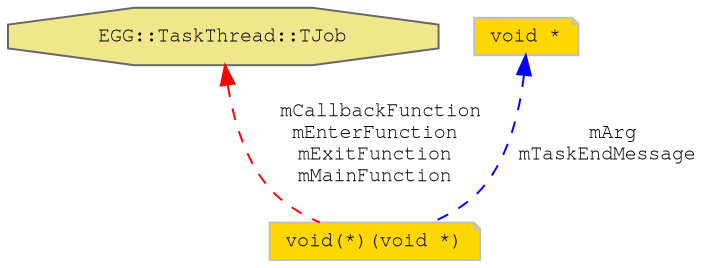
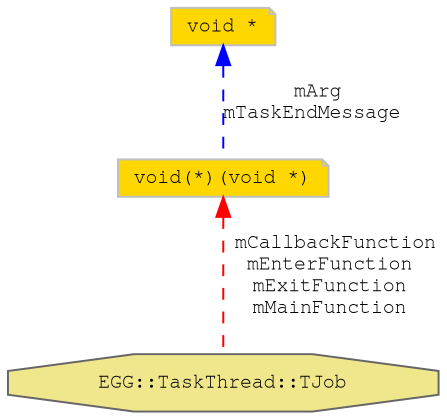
(255, 167) -> (223, 285)
